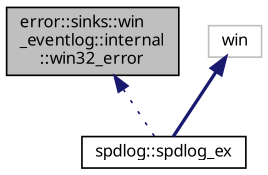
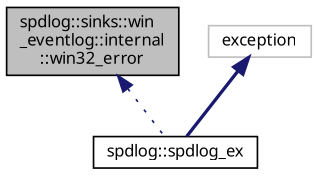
(93, 41) -> (93, 41)
(235, 41) -> (260, 41)
